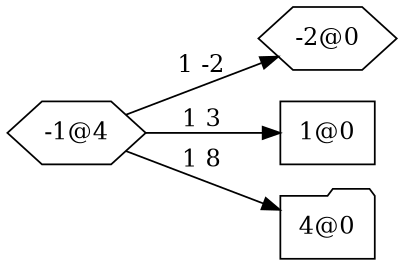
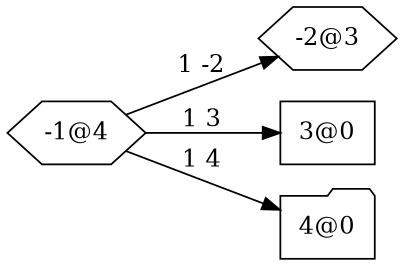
(328, 38) -> (328, 38)
(328, 133) -> (328, 133)
(202, 160) -> (202, 160)
